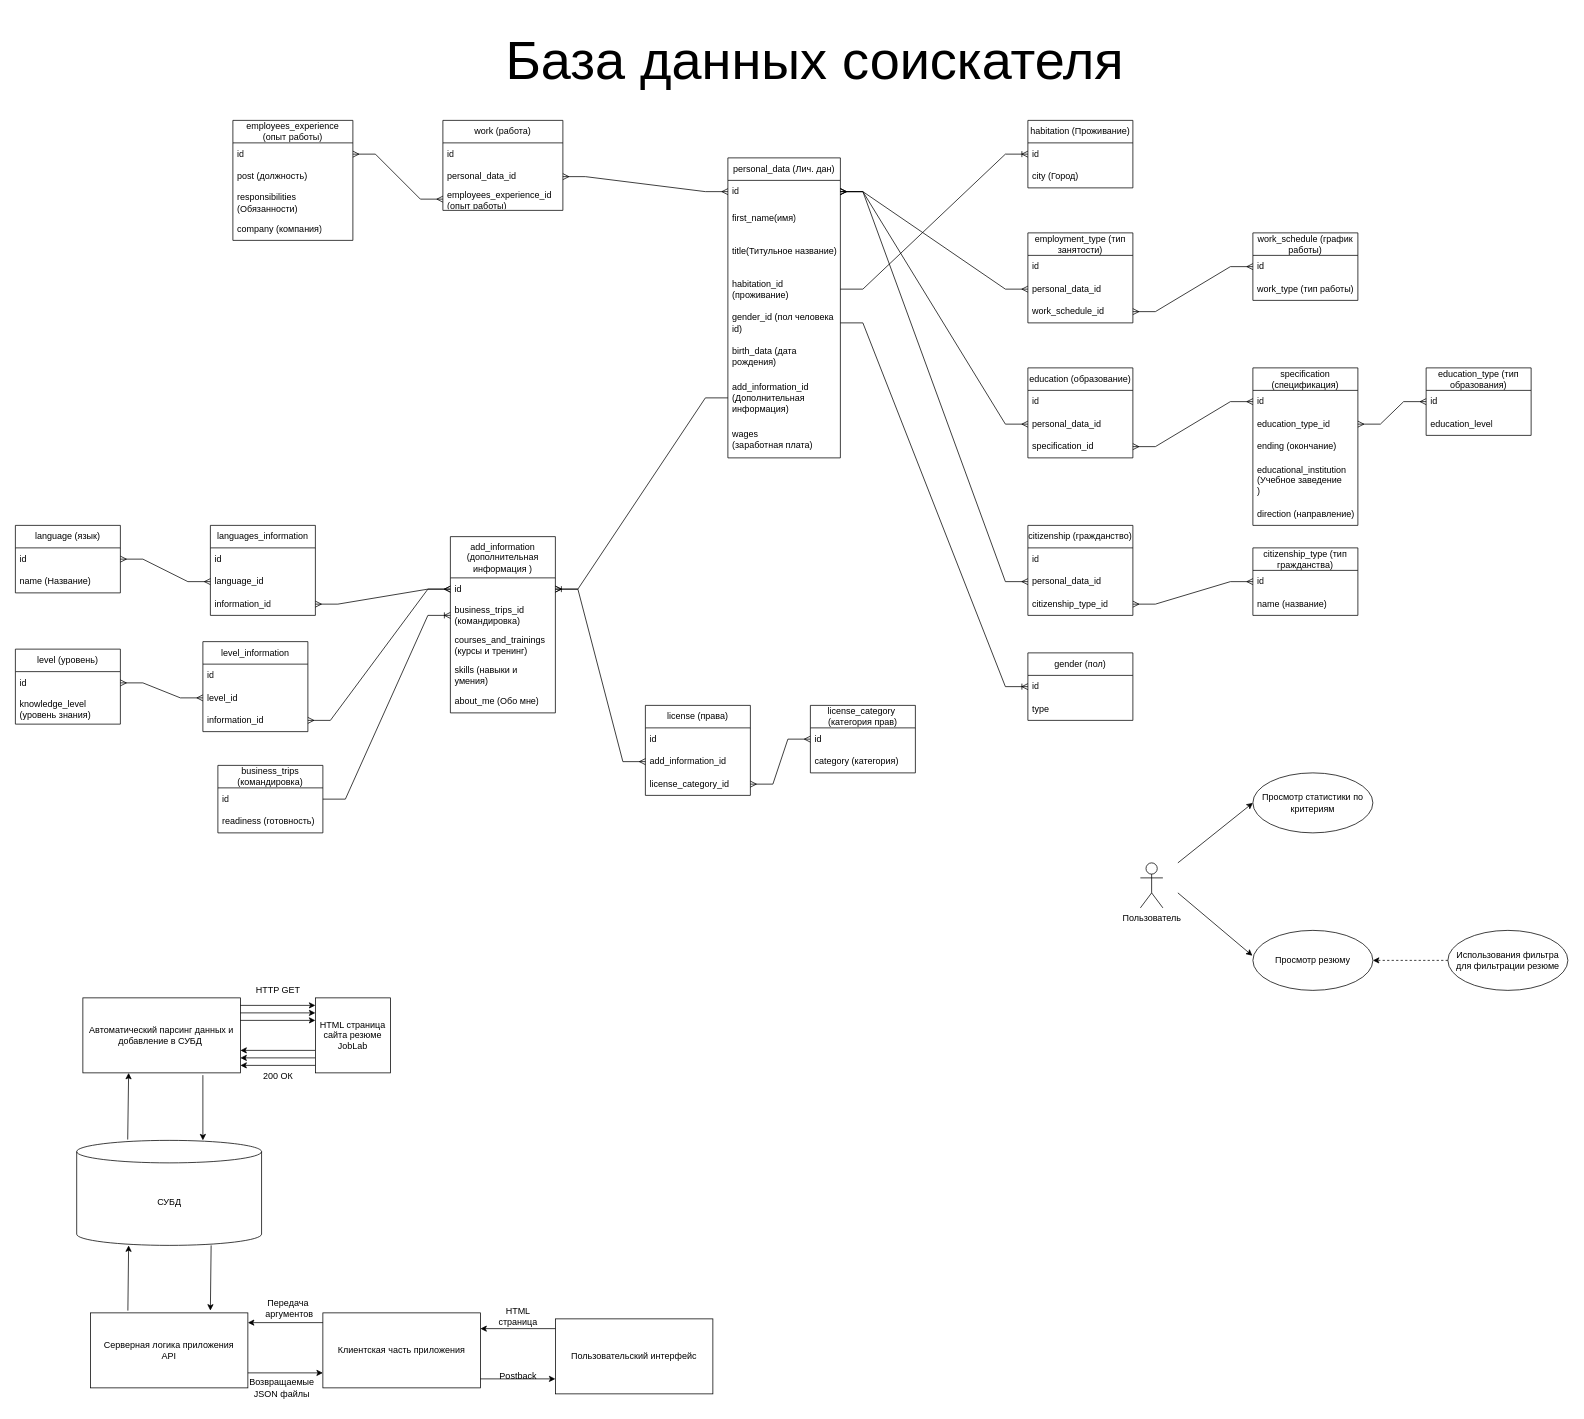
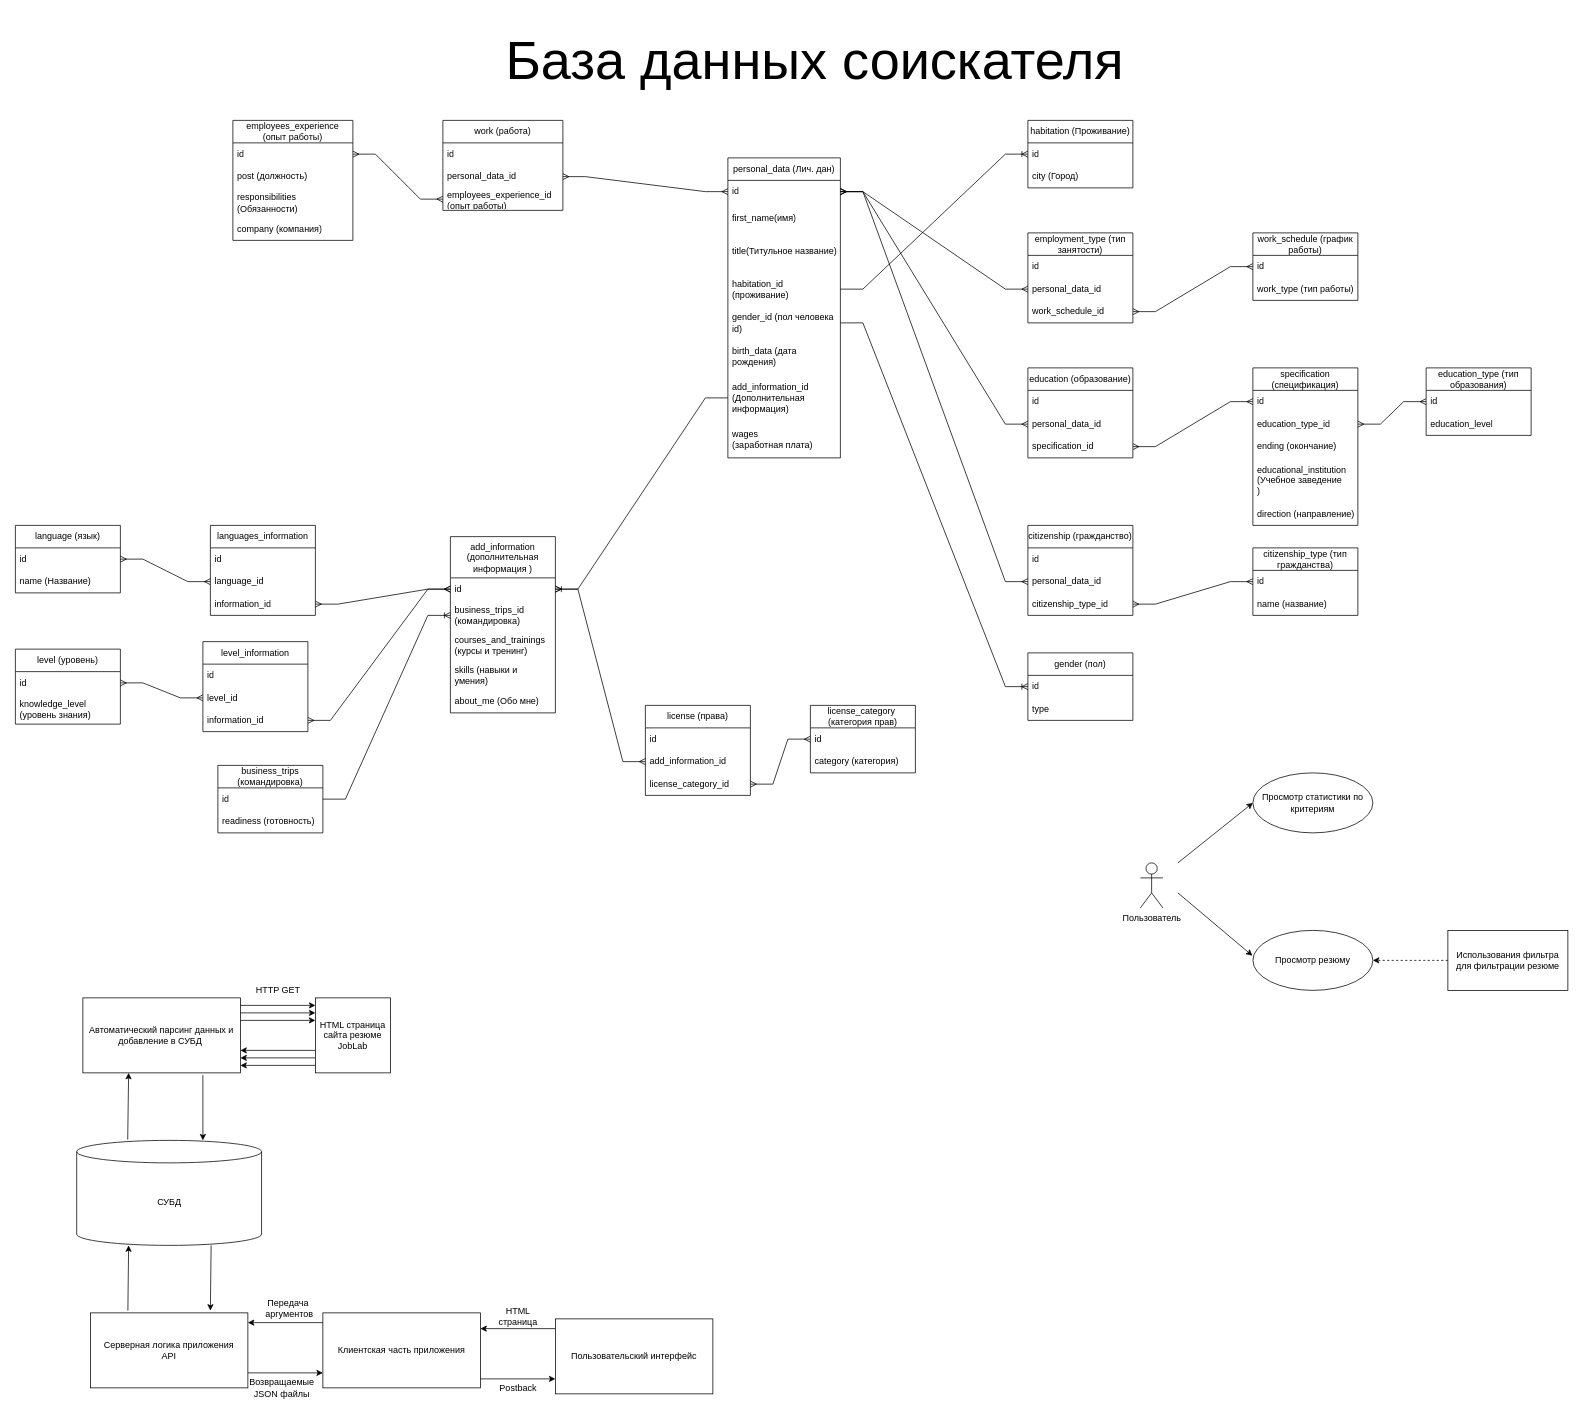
(1508, 960) -> (1508, 960)
(278, 1077) -> none
(518, 1377) -> (518, 1388)
